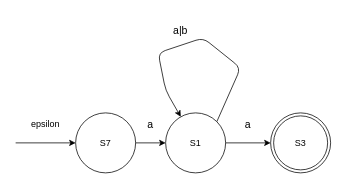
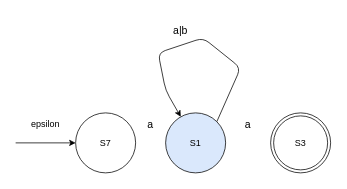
(159, 143) -> none
(195, 143) -> (195, 143)
(264, 143) -> none
